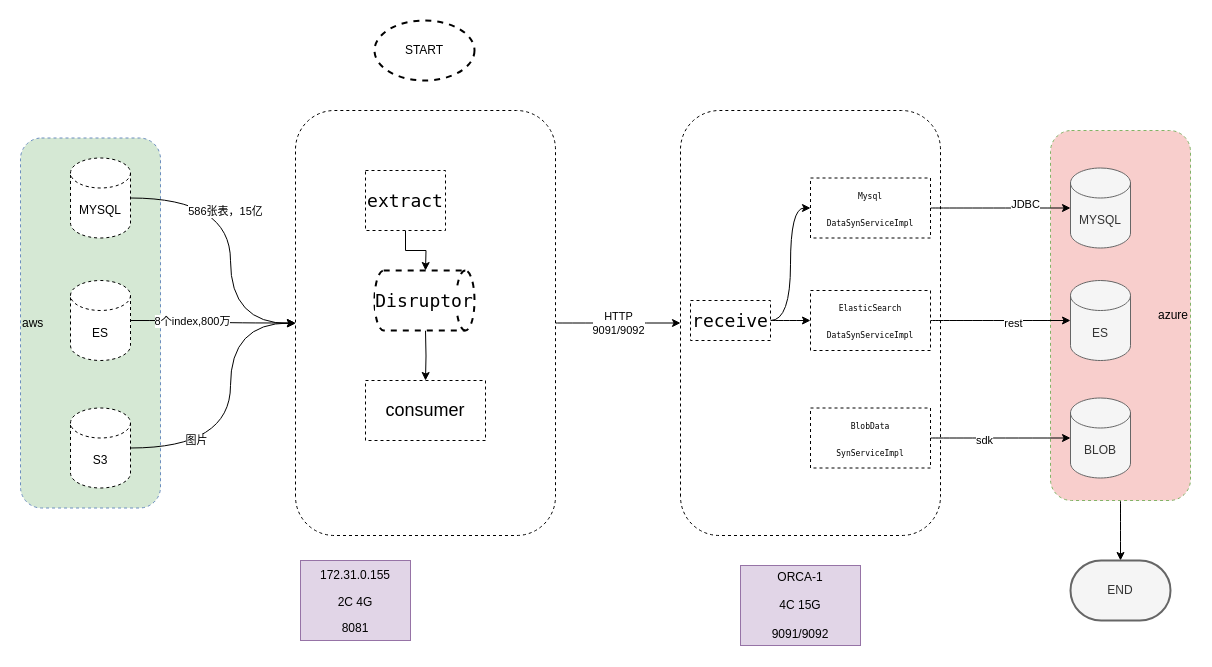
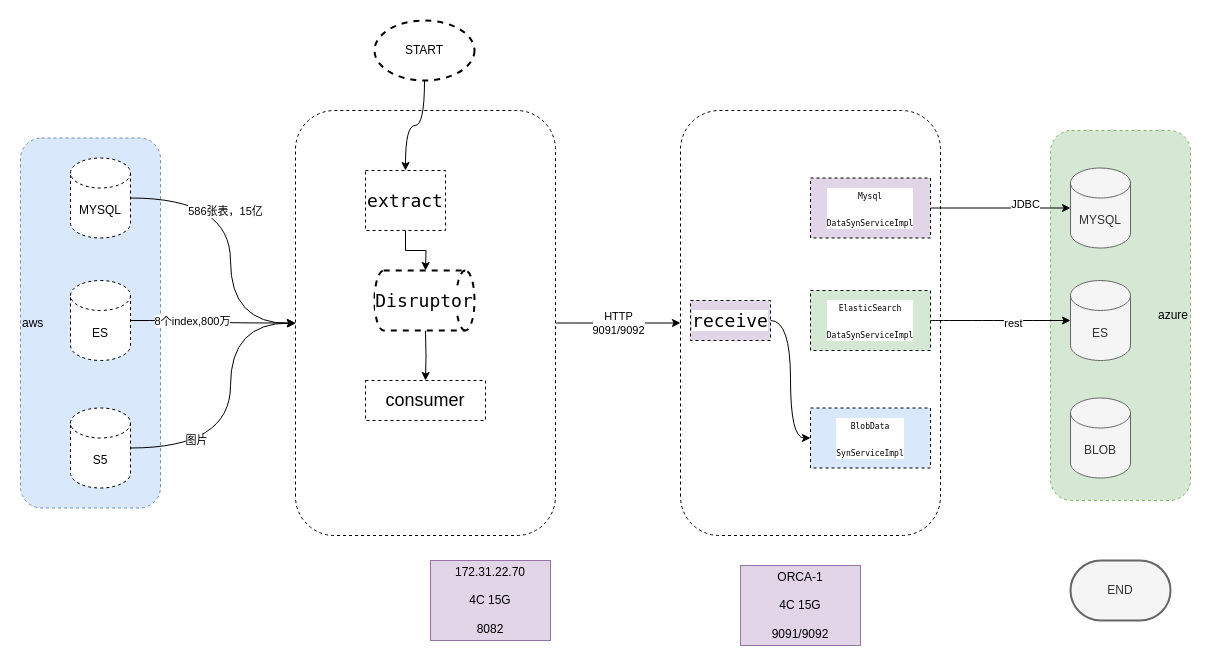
none -> (419, 123)
(871, 208) -> (871, 208)
(791, 263) -> none
(1172, 316) -> (1172, 316)
(731, 321) -> (731, 321)
(789, 321) -> none
(871, 321) -> (871, 321)
(33, 324) -> (33, 324)
none -> (791, 379)
(426, 411) -> (426, 401)
(871, 438) -> (871, 438)
(998, 438) -> none
(101, 461) -> (101, 461)
(1121, 529) -> none
(356, 601) -> none
none -> (491, 601)
